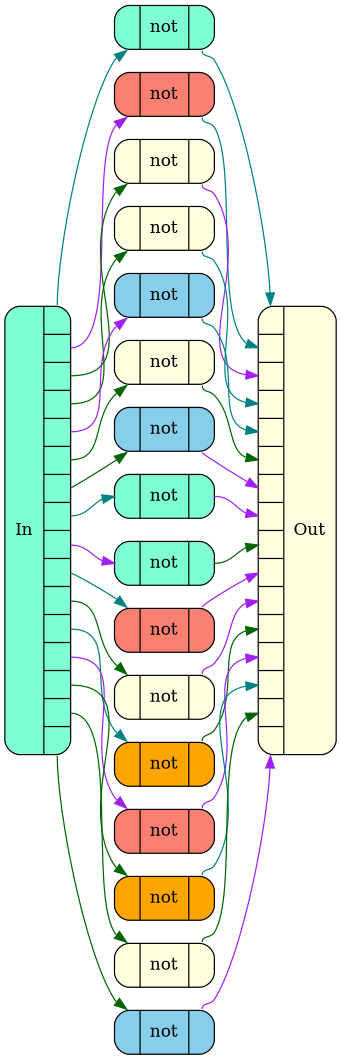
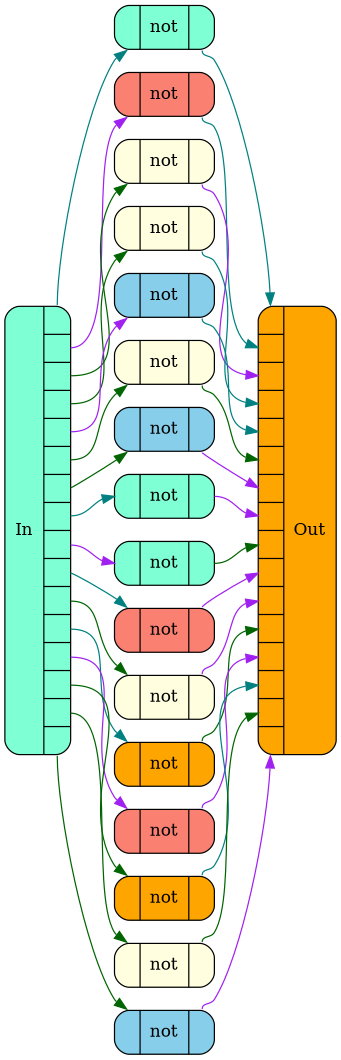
(297, 530) -> (297, 530)
